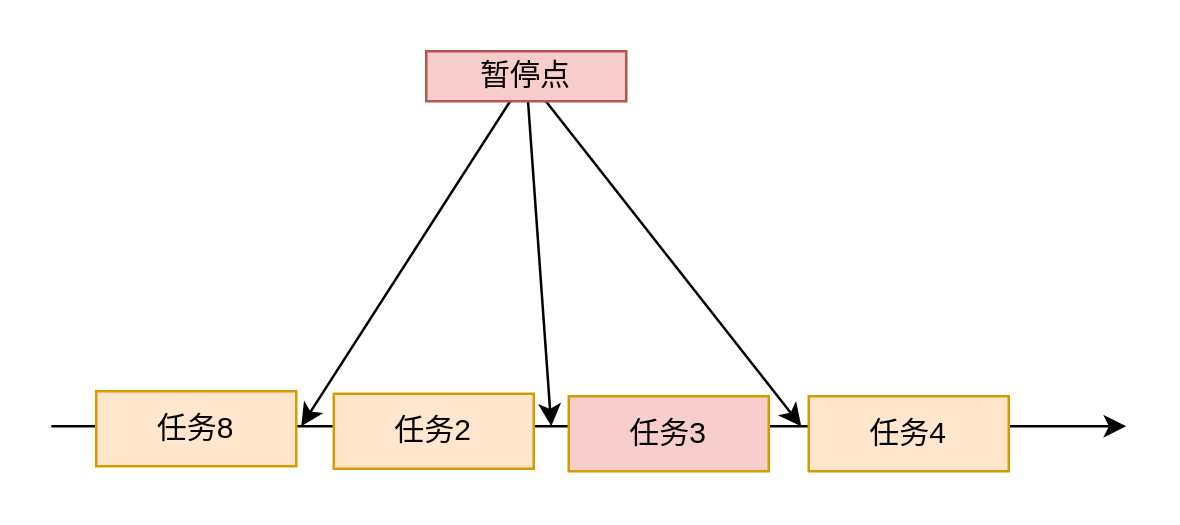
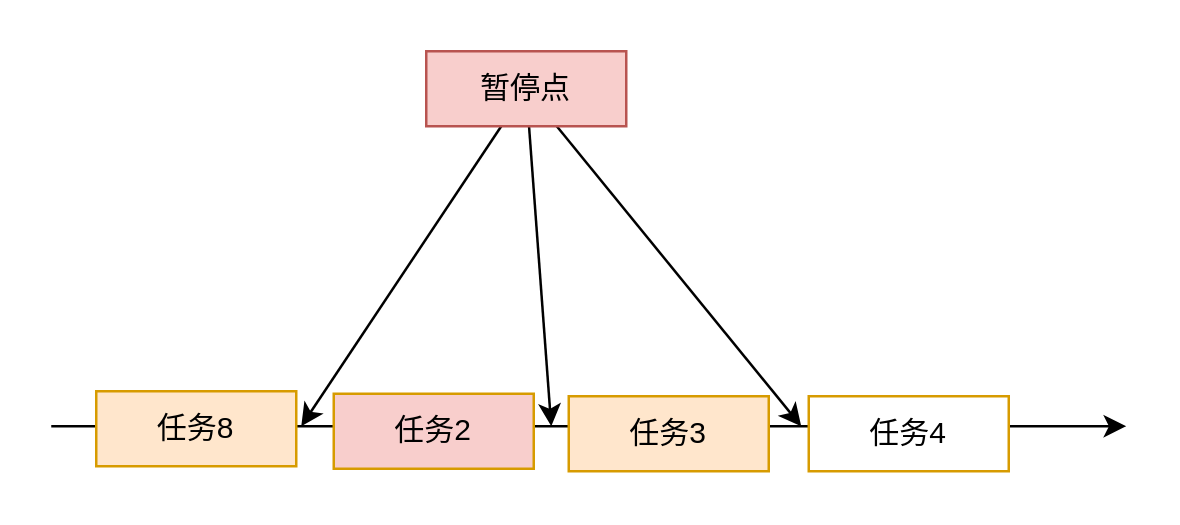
(526, 76) -> (526, 89)
(434, 431) -> (434, 431)
(669, 434) -> (669, 434)
(909, 434) -> (909, 434)
